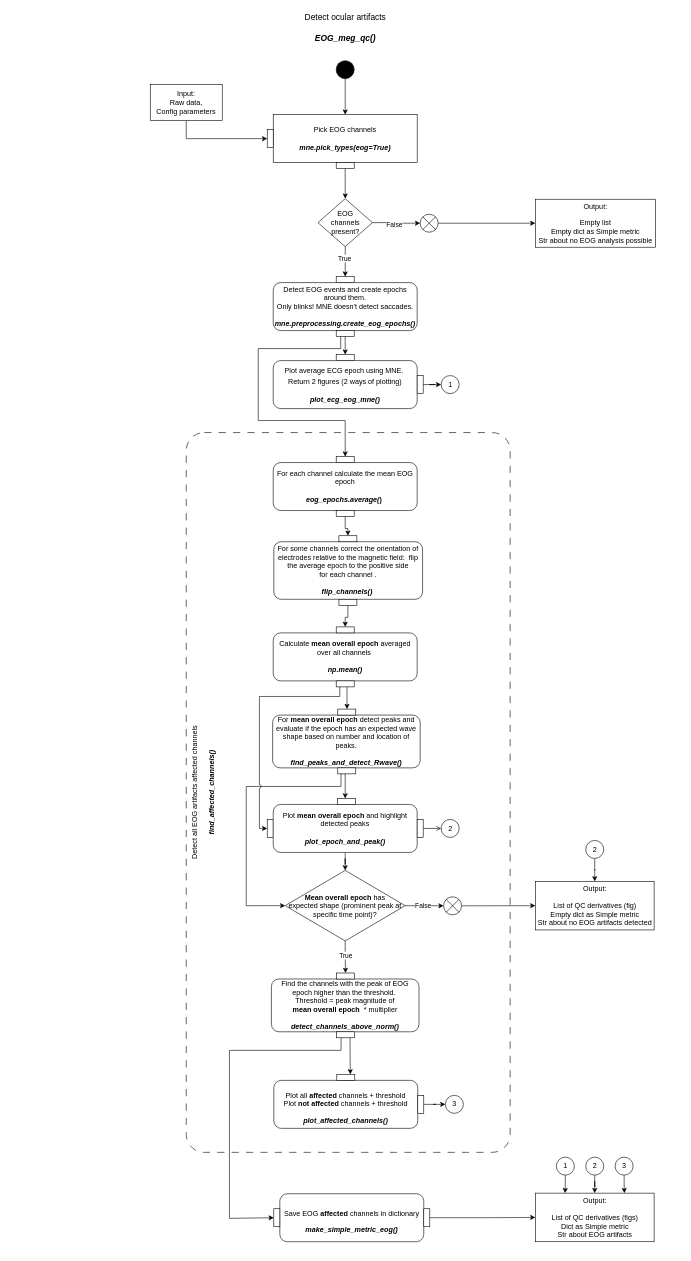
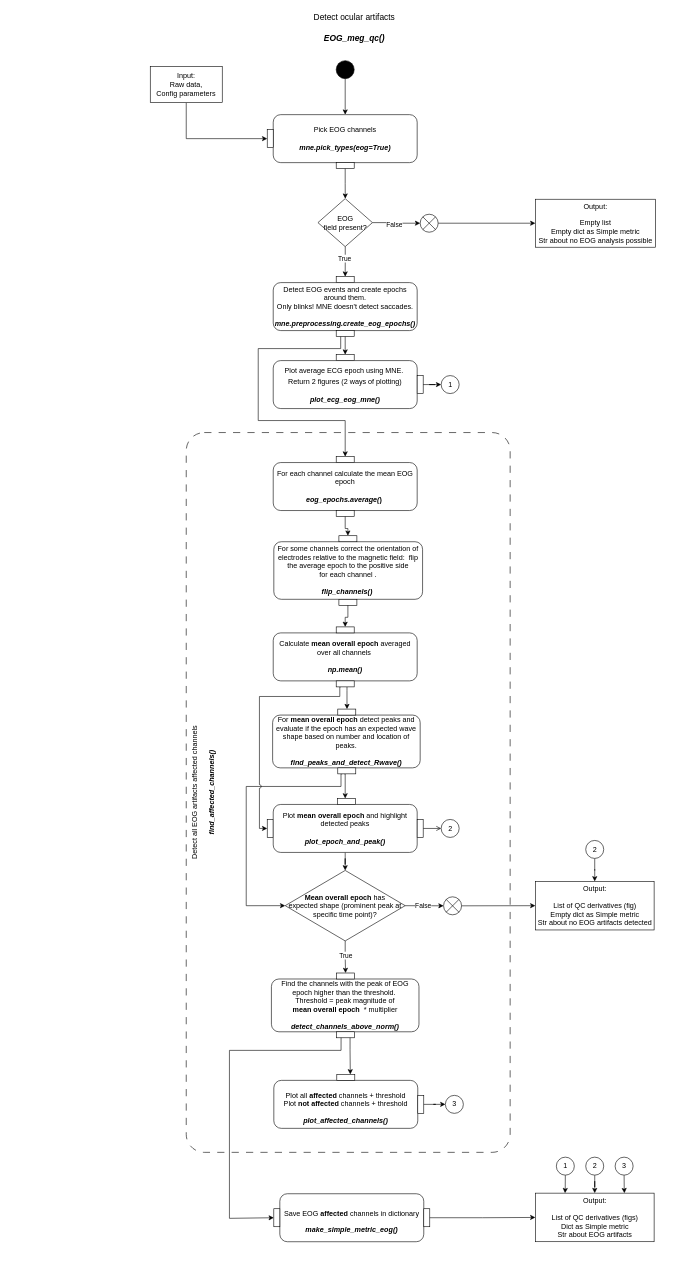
(345, 24) -> (354, 24)
(186, 102) -> (186, 84)
(345, 138) -> (345, 138)
(346, 222) -> (346, 222)
